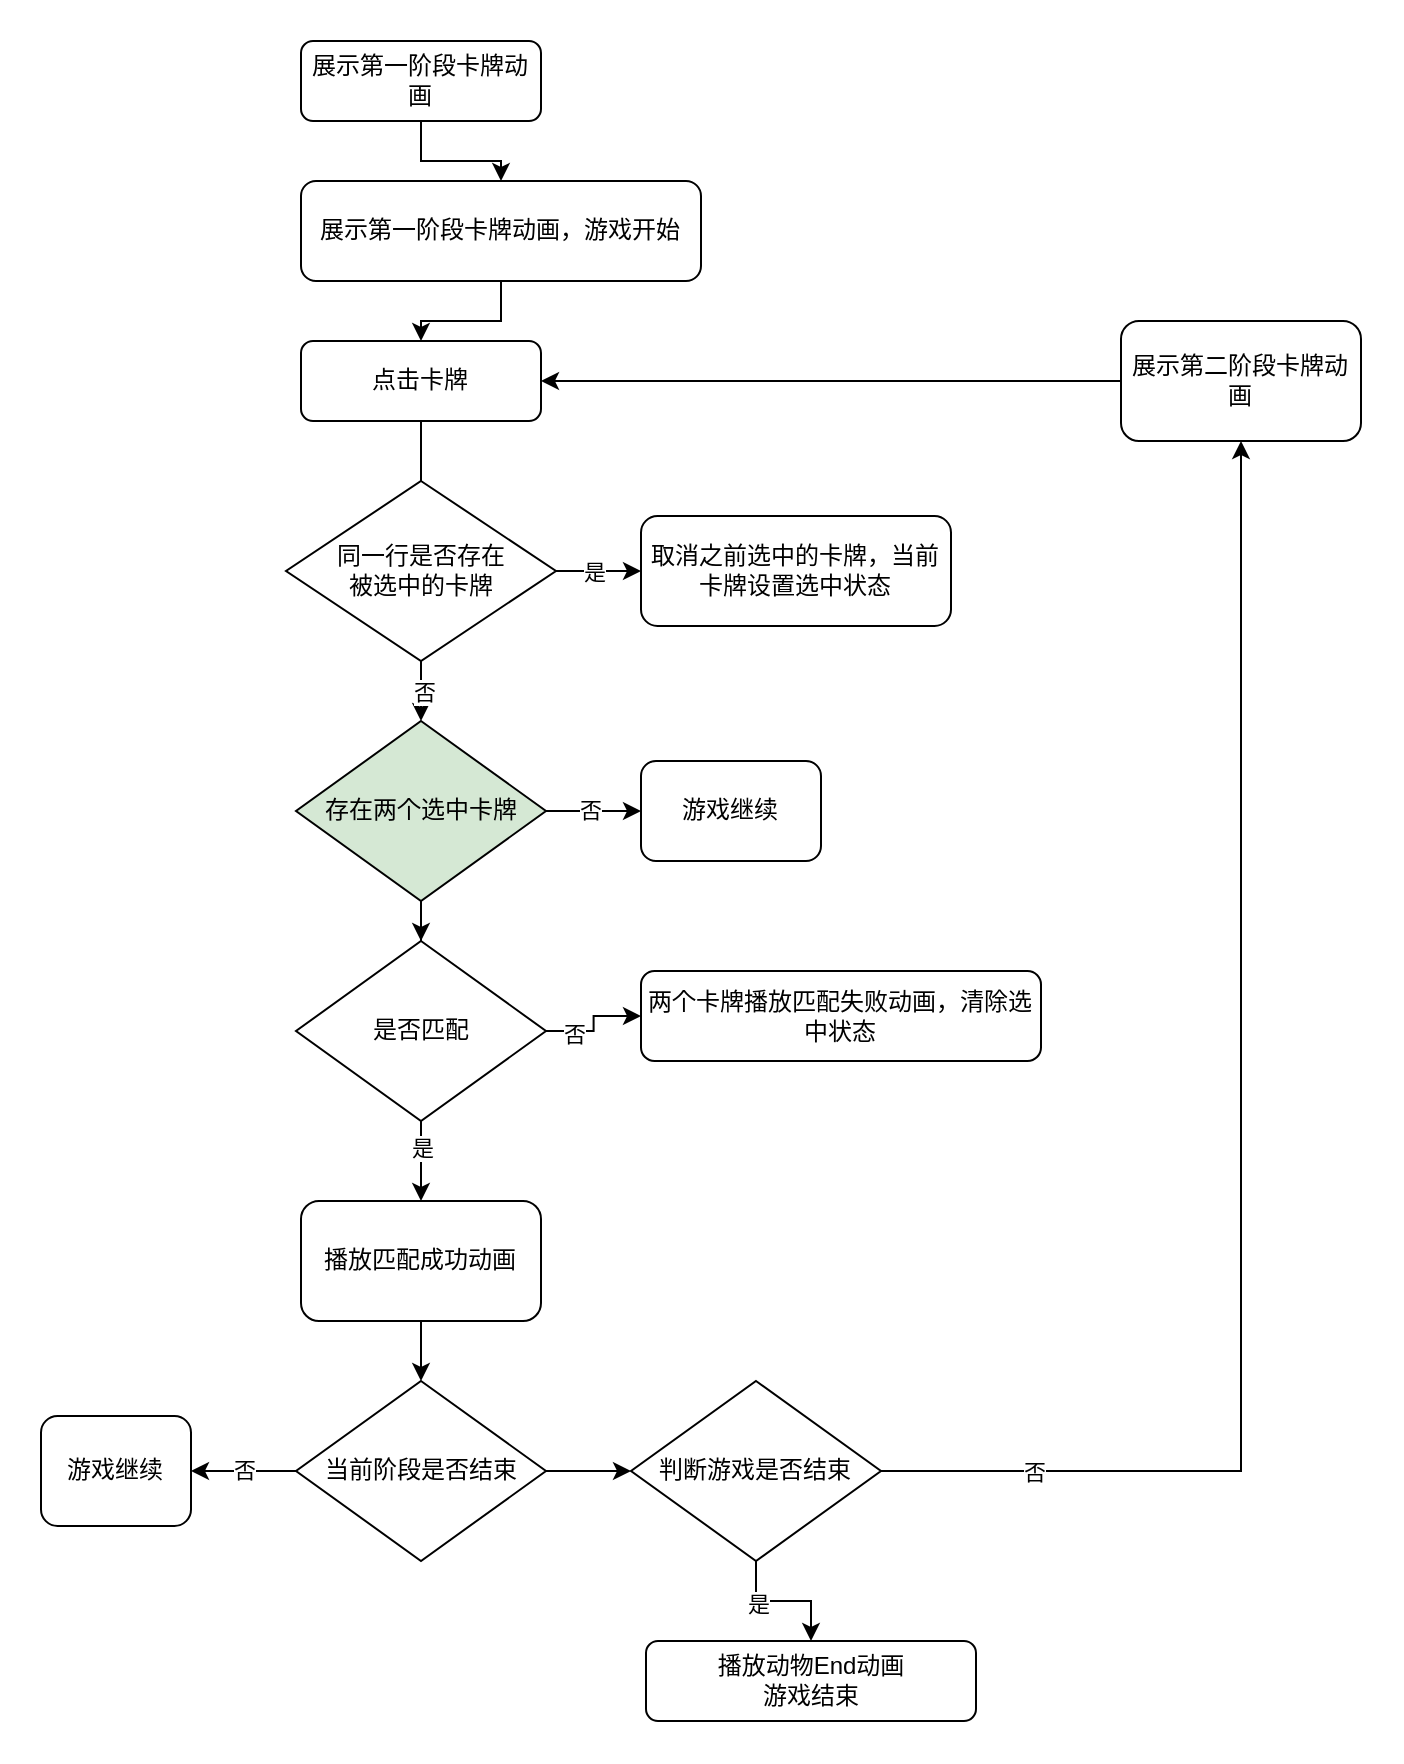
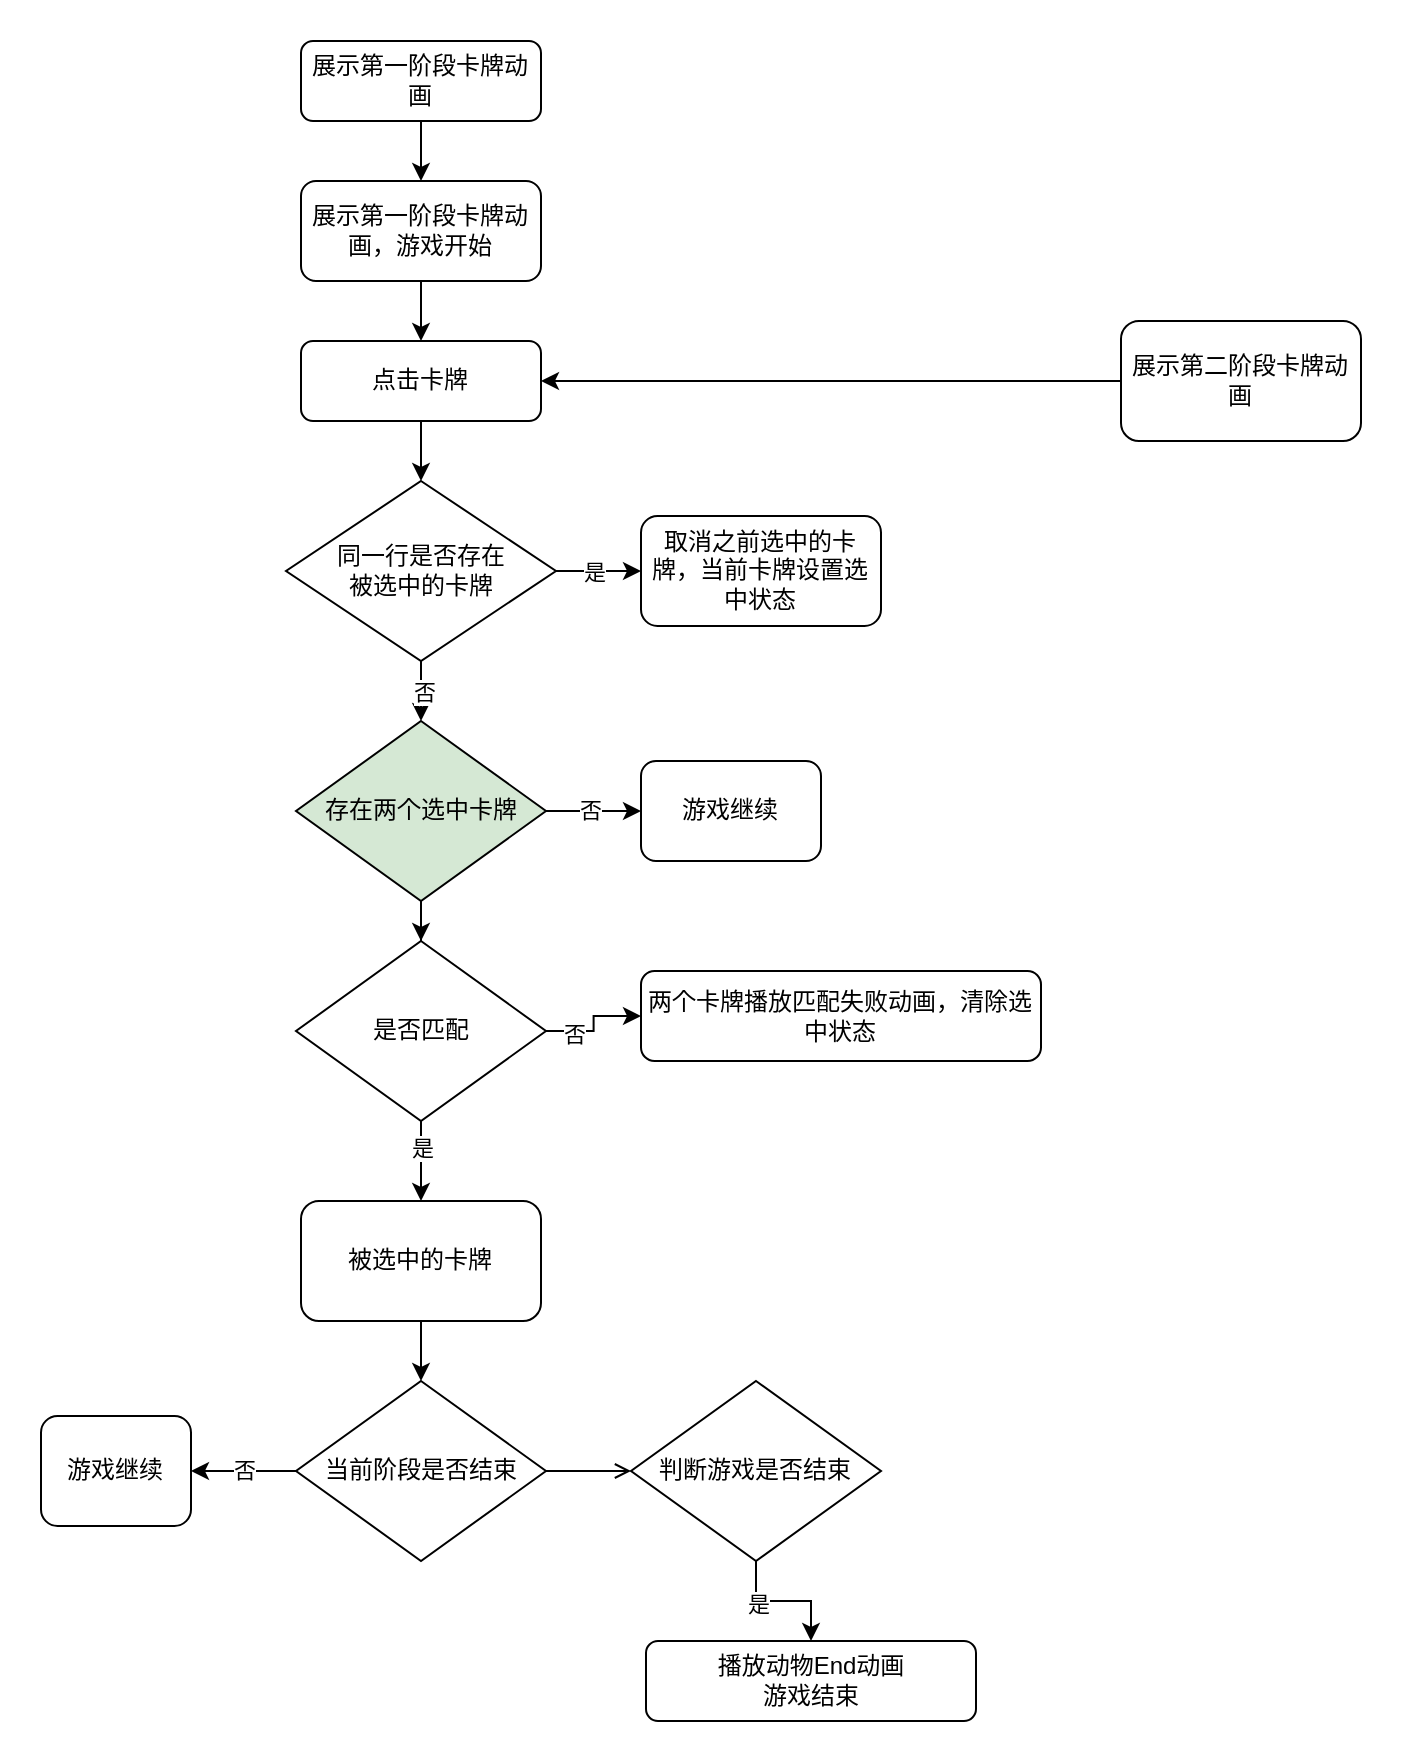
(501, 231) -> (421, 231)
(421, 471) -> (421, 466)
(796, 571) -> (761, 571)
(1241, 1143) -> none
(421, 1261) -> (421, 1261)
(616, 1471) -> (618, 1471)
